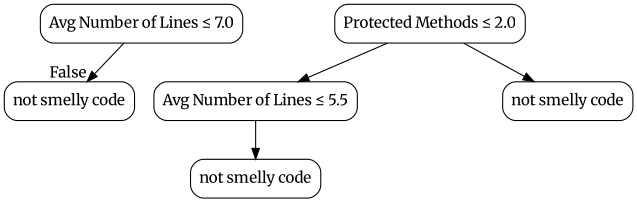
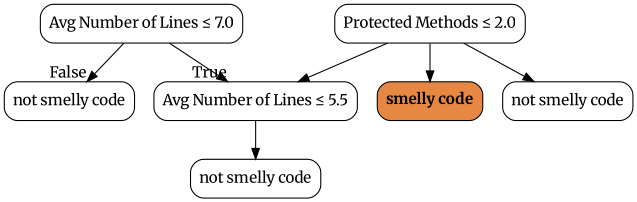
none -> (194, 59)
none -> (430, 101)
